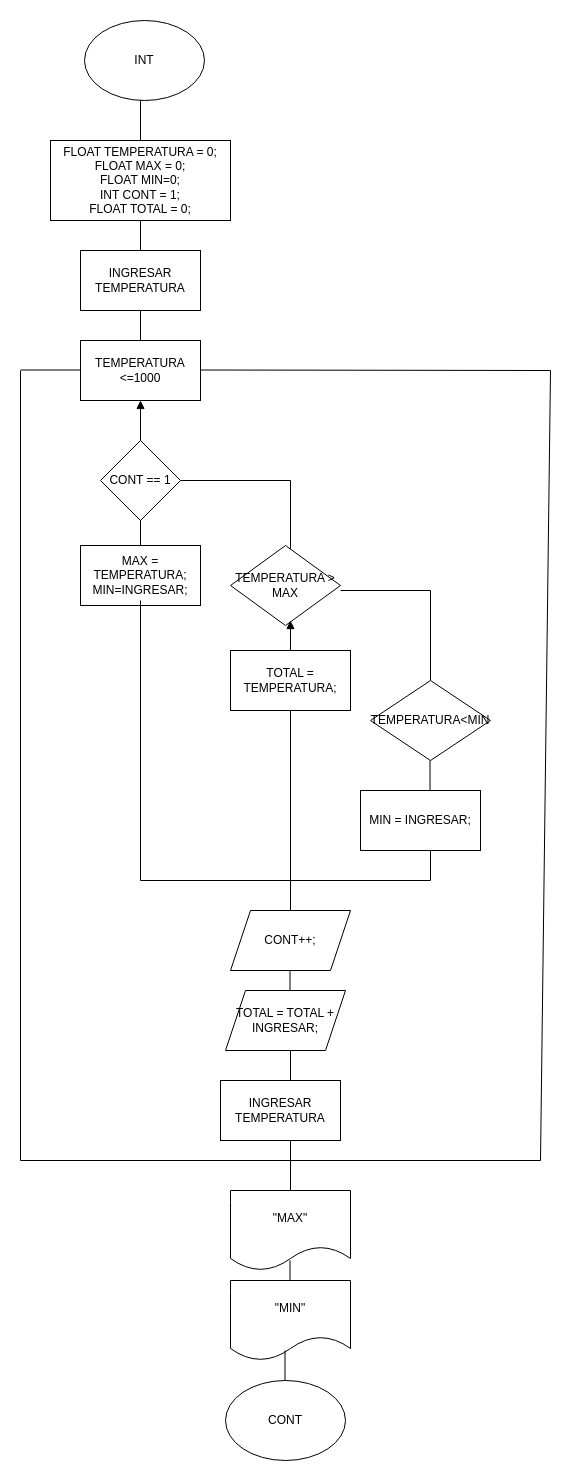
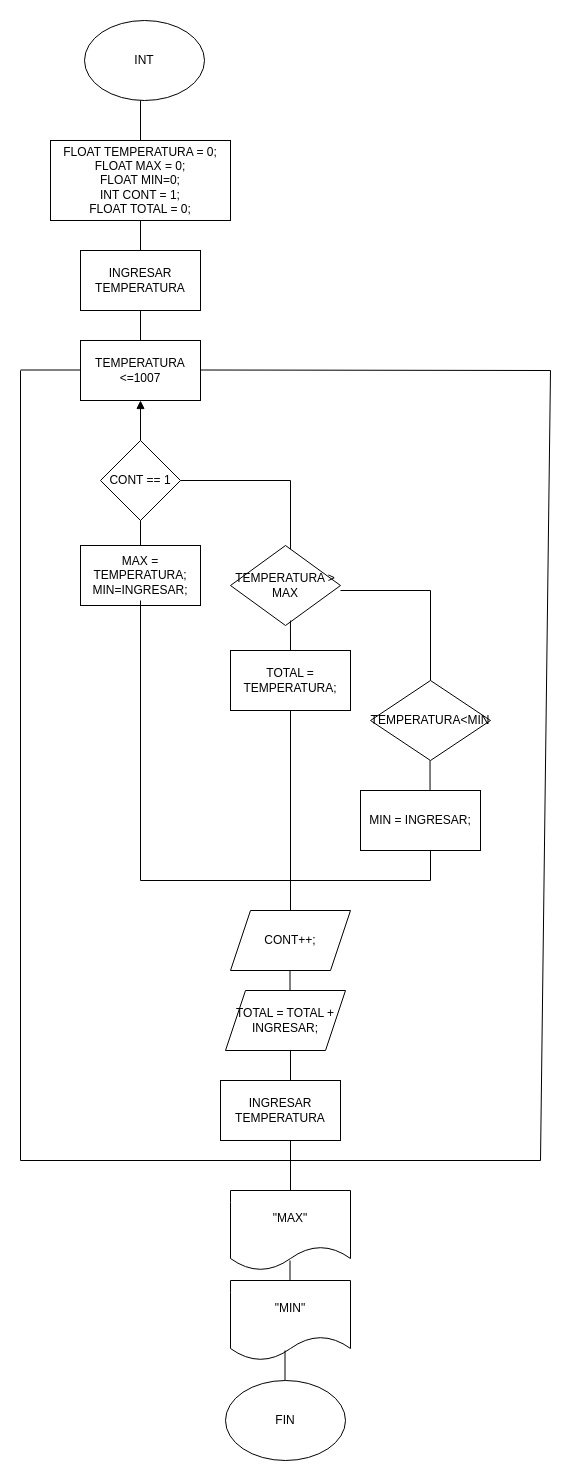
(141, 371) -> (141, 371)
(290, 630) -> (290, 626)
(286, 1421) -> (286, 1421)
